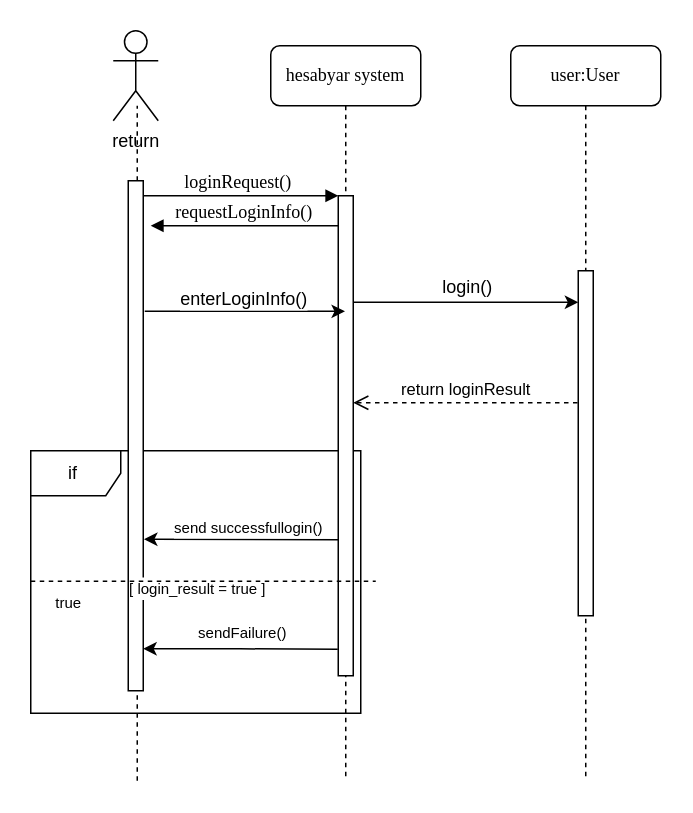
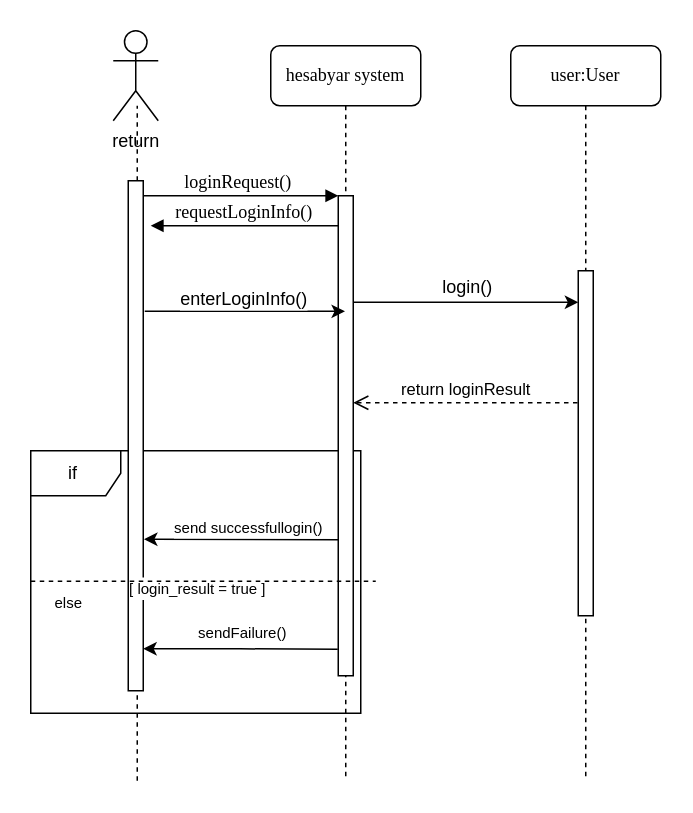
(69, 602) -> (69, 602)
